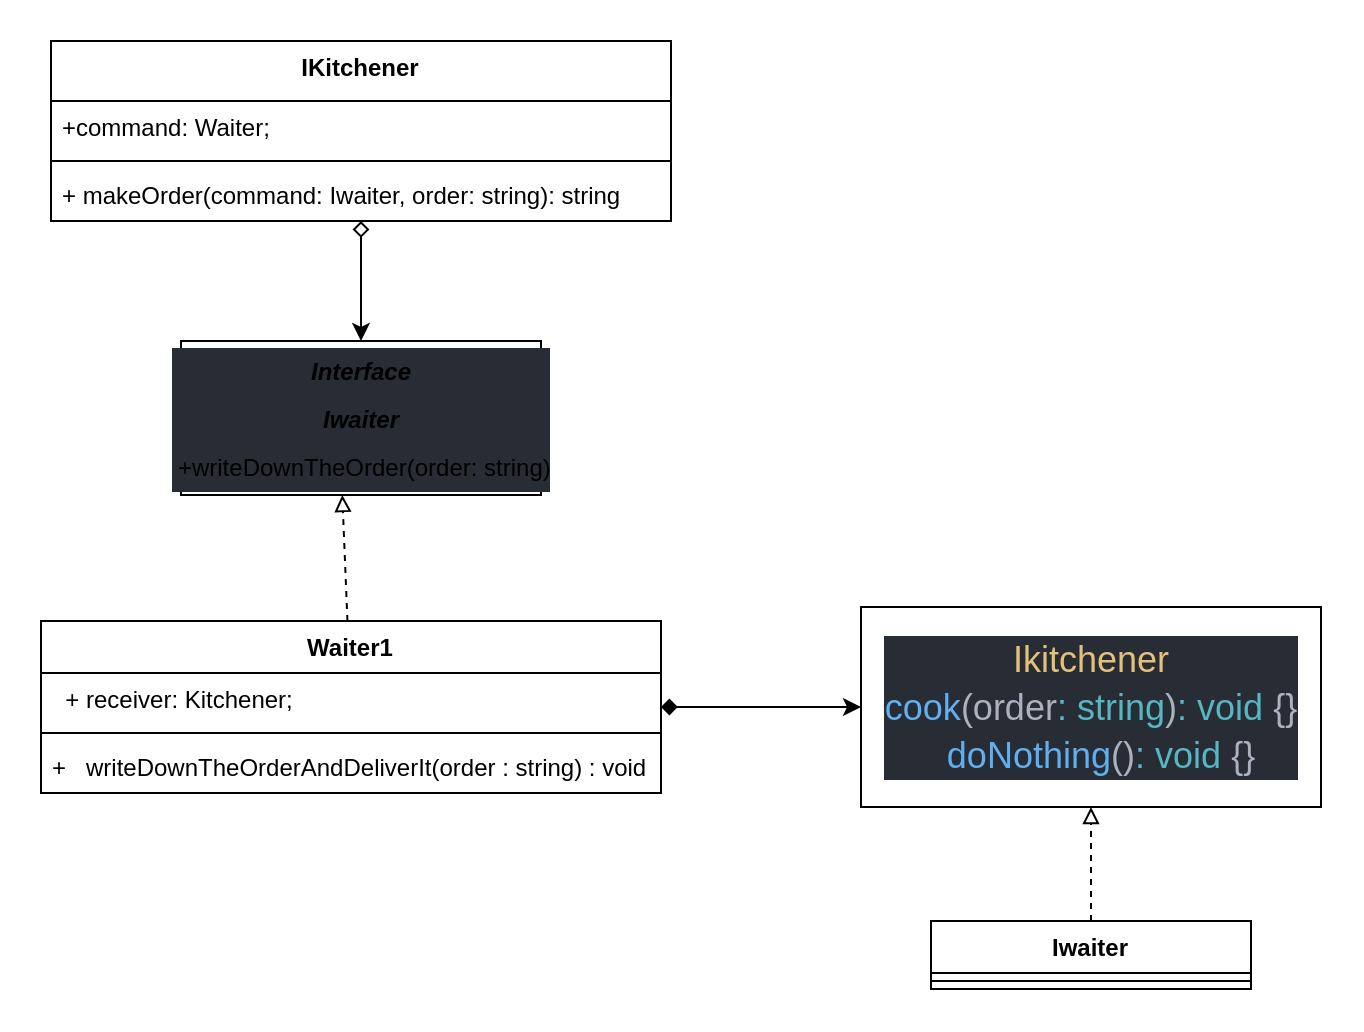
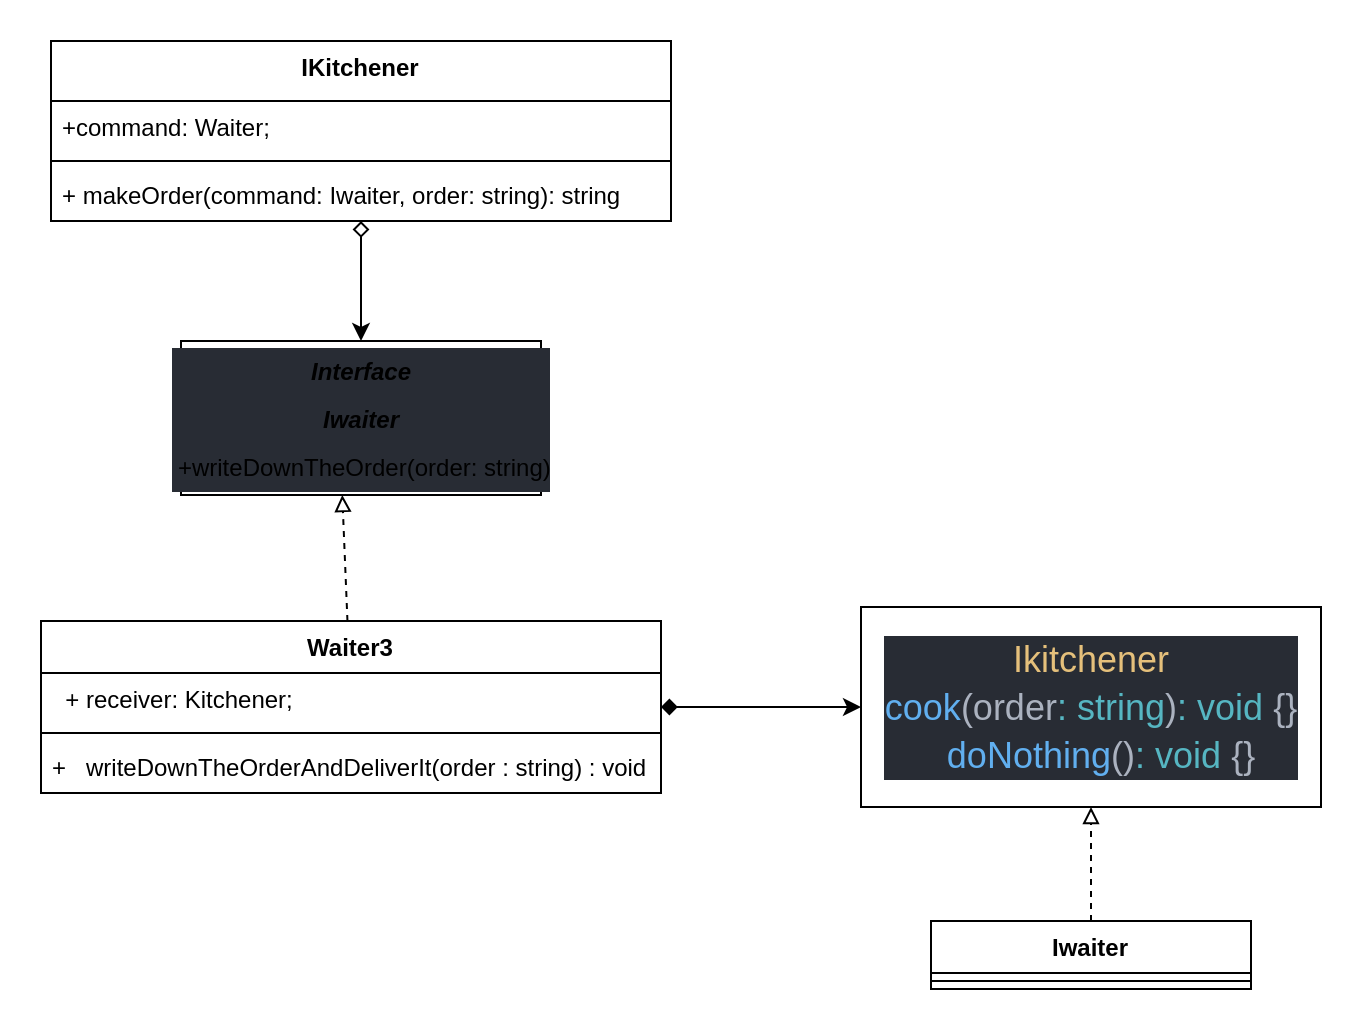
(350, 648) -> (350, 648)
